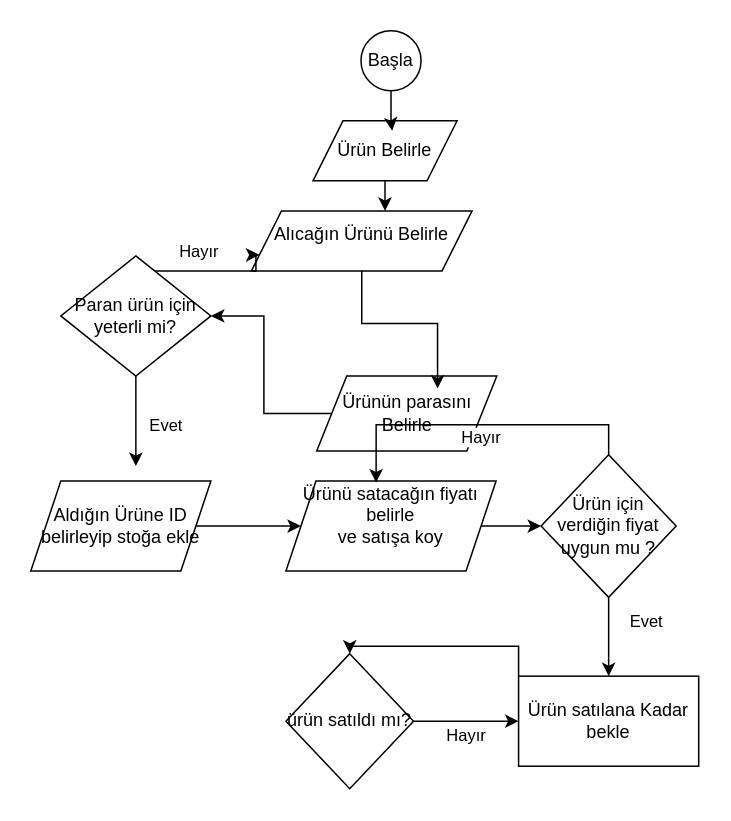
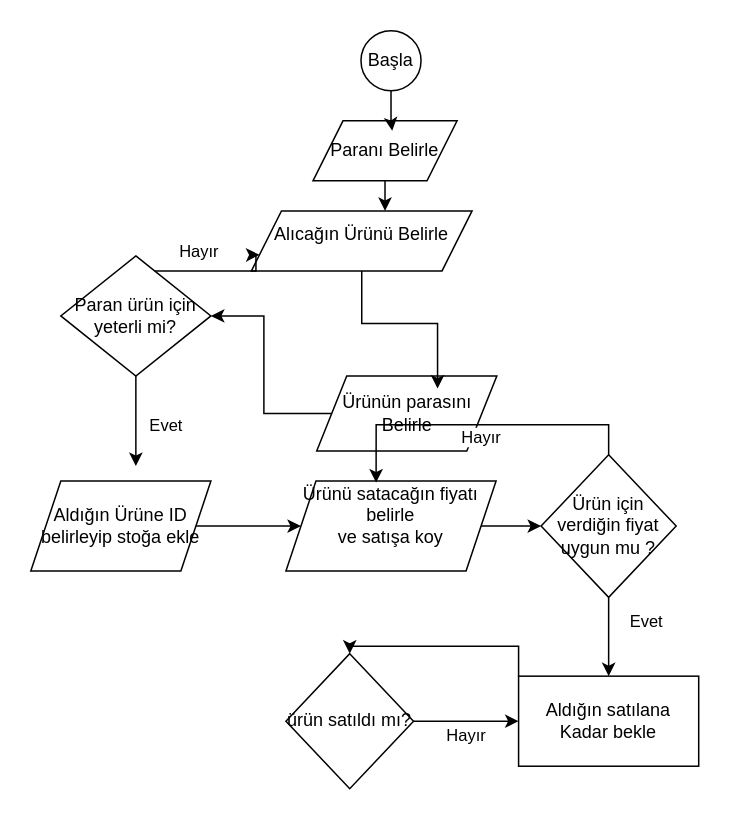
(385, 151) -> (385, 151)
(608, 721) -> (608, 721)
